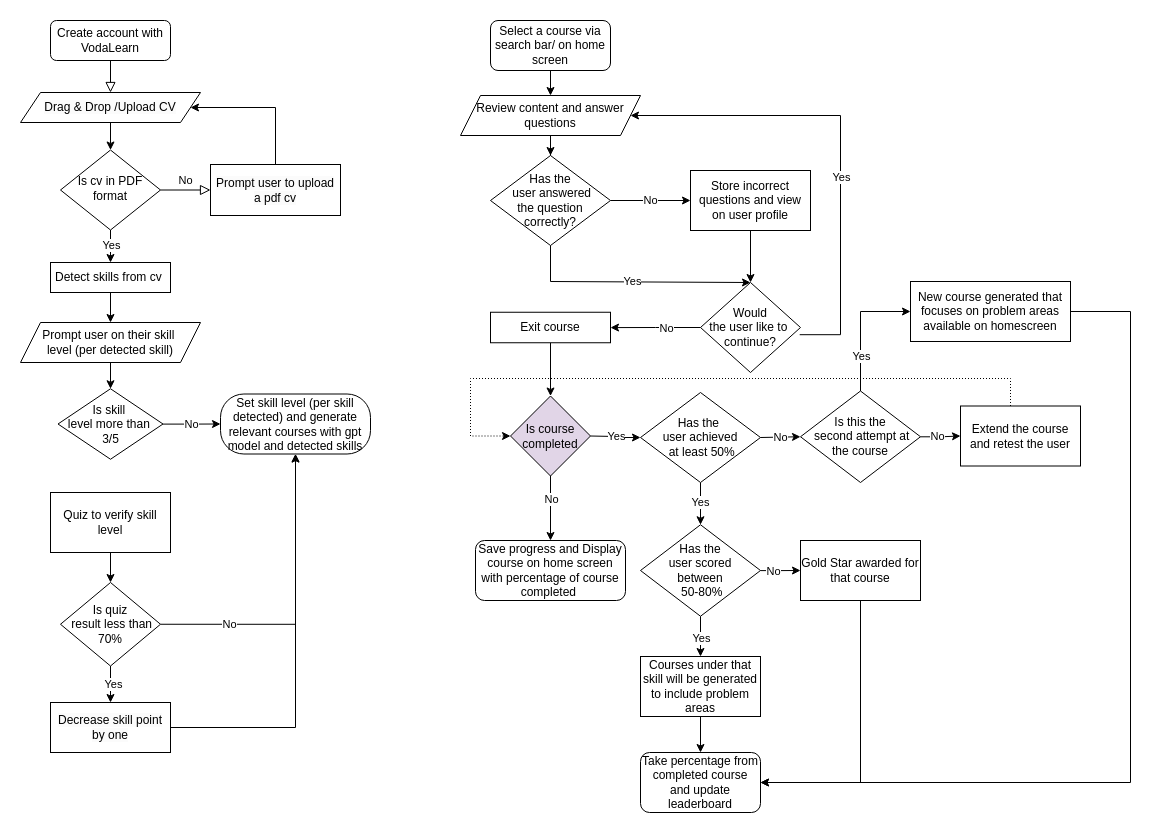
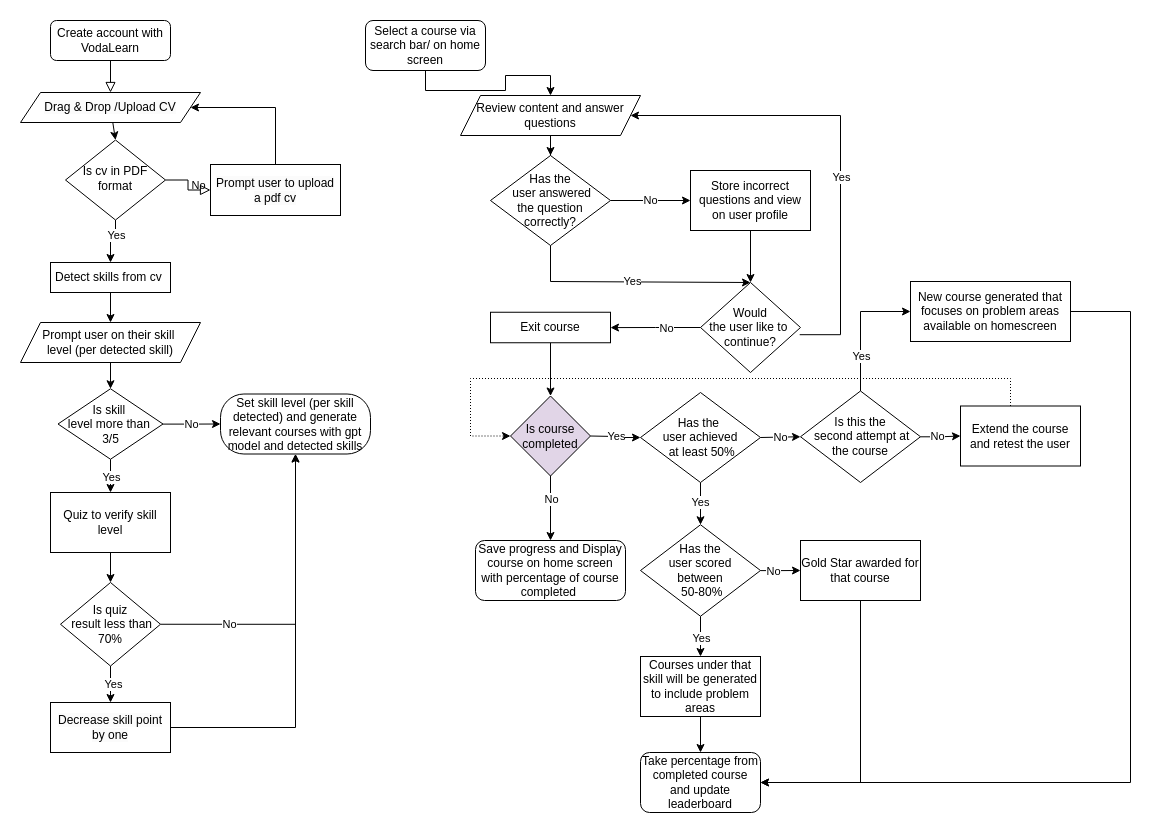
(551, 46) -> (426, 46)
(111, 190) -> (116, 180)
none -> (111, 478)
